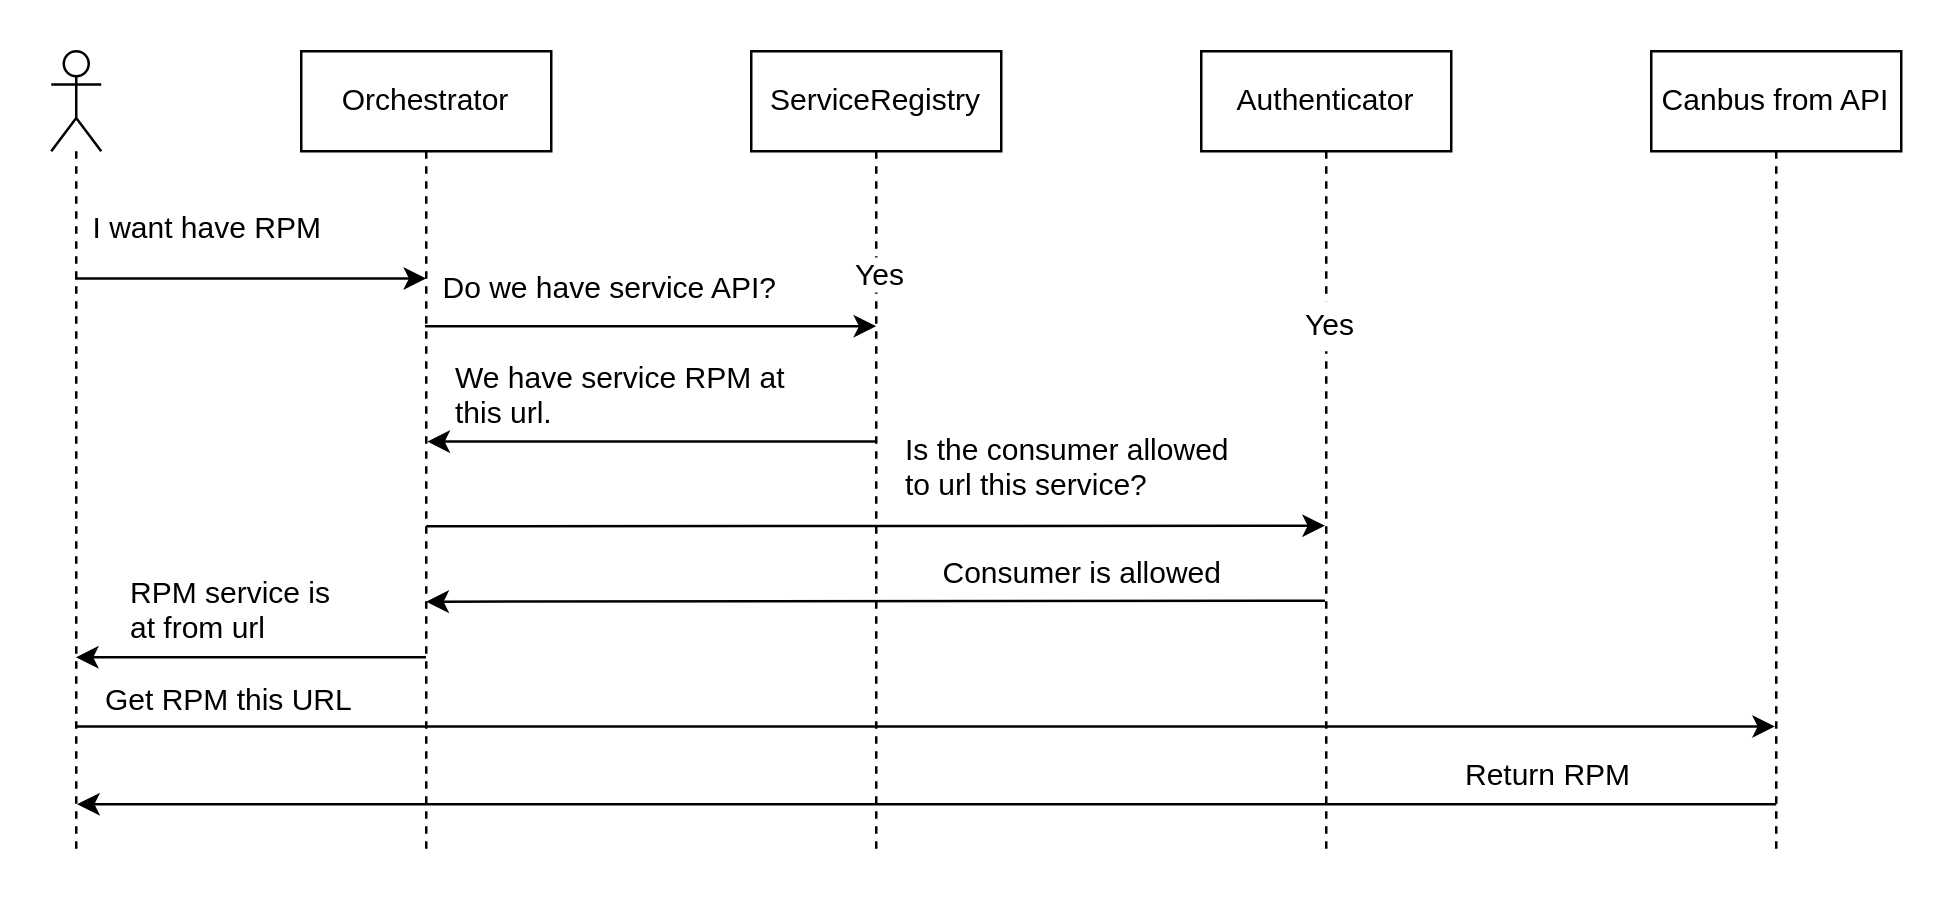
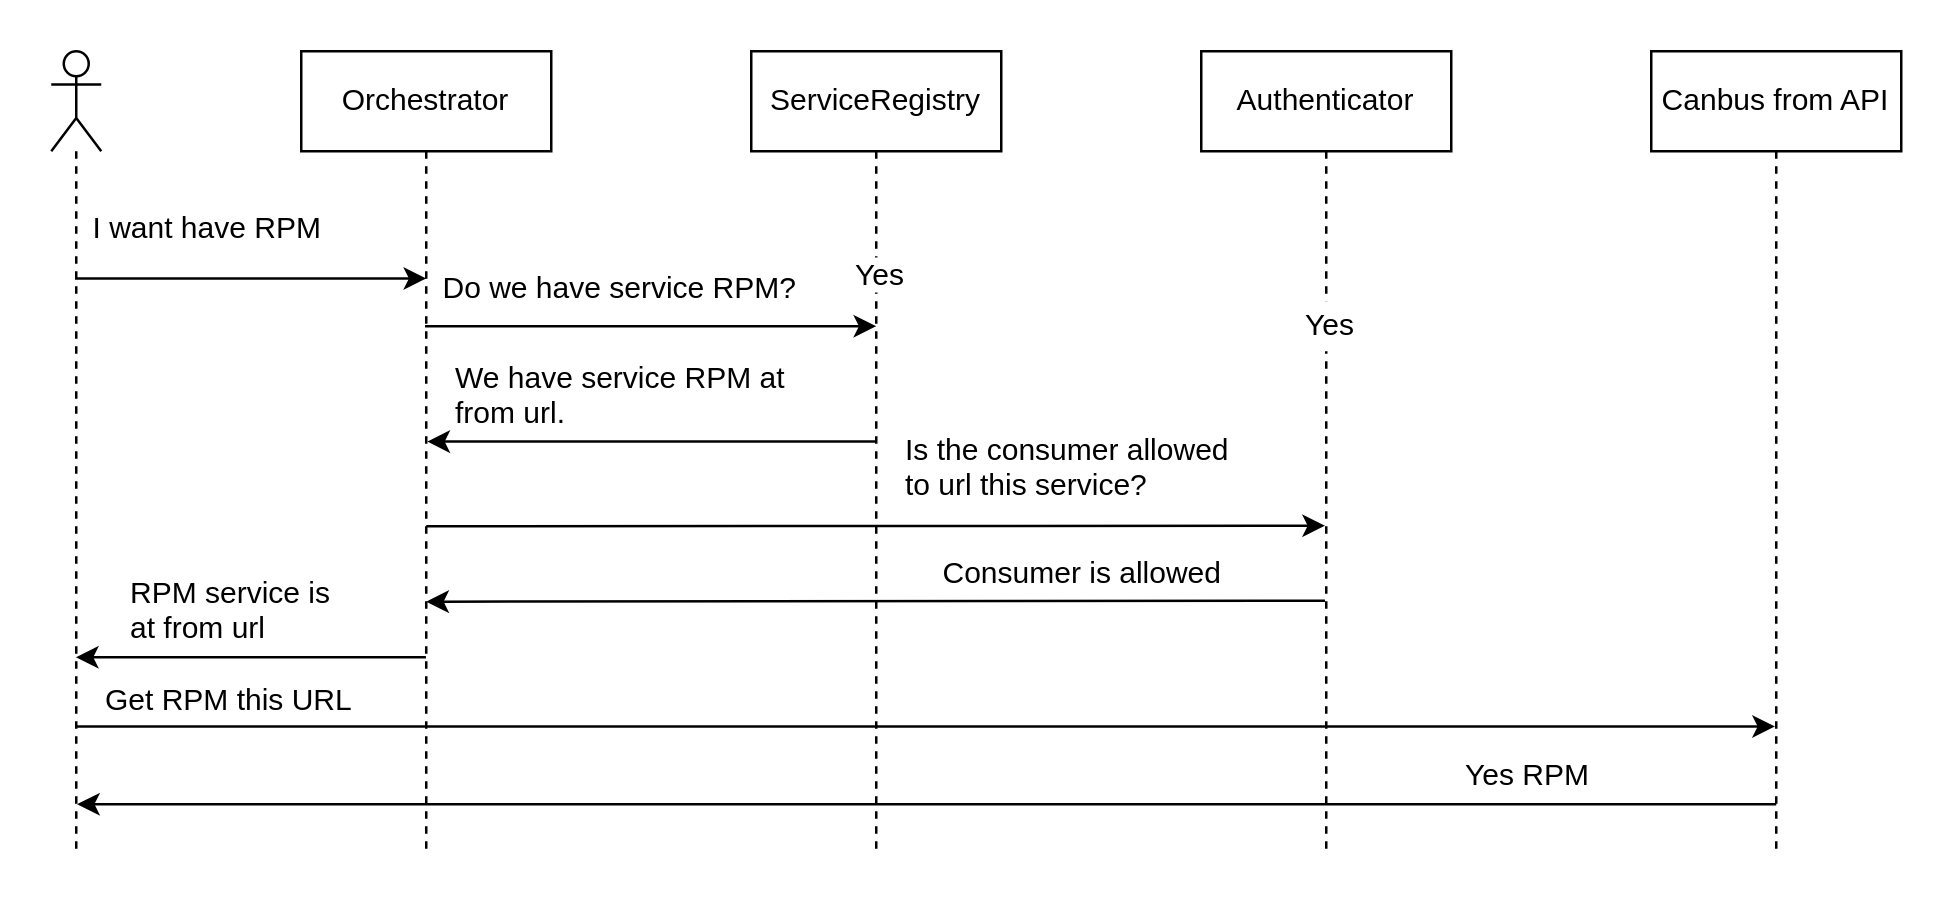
(617, 289) -> (617, 289)
(622, 397) -> (622, 397)
(1546, 777) -> (1521, 777)
